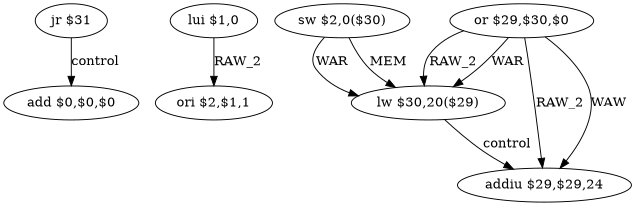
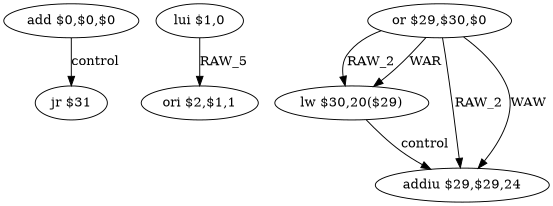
(342, 21) -> none
(71, 57) -> (71, 57)
(238, 62) -> (224, 62)
